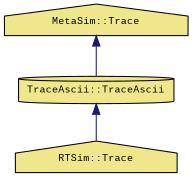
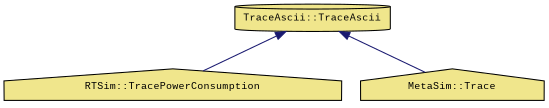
(96, 61) -> (387, 54)
(96, 158) -> (173, 86)
